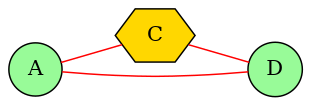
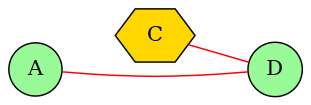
(92, 54) -> none
